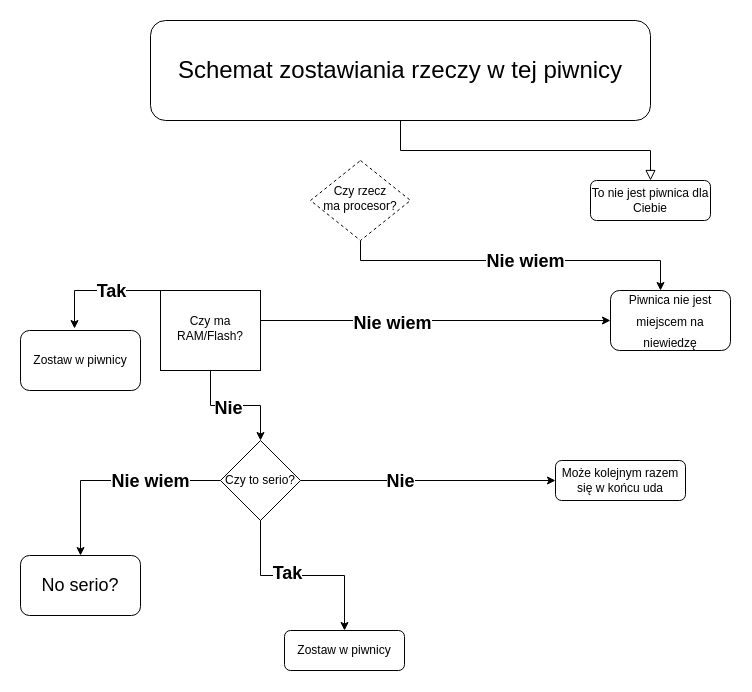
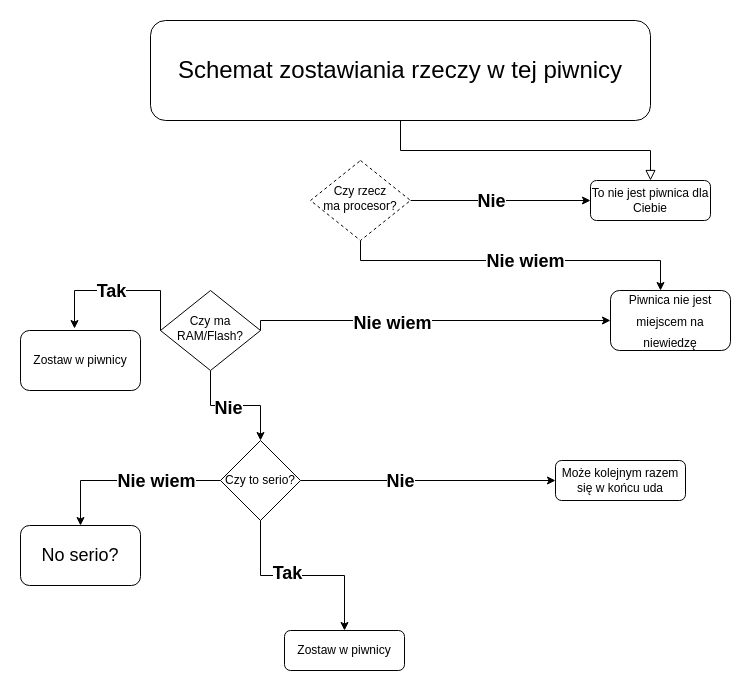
none -> (497, 201)
(211, 331) -> (211, 331)
(81, 586) -> (81, 556)
